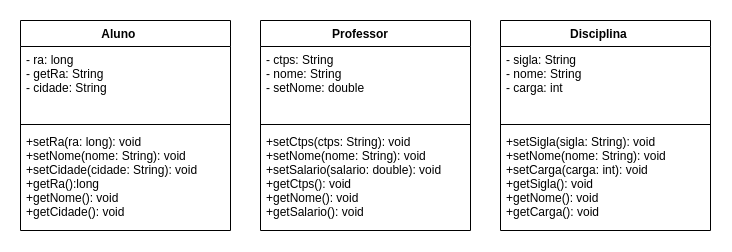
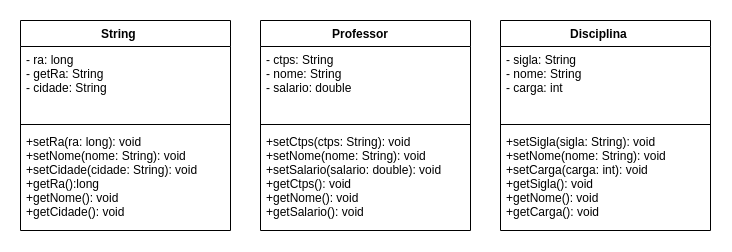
(125, 34) -> (125, 34)
(307, 60) -> (307, 60)
